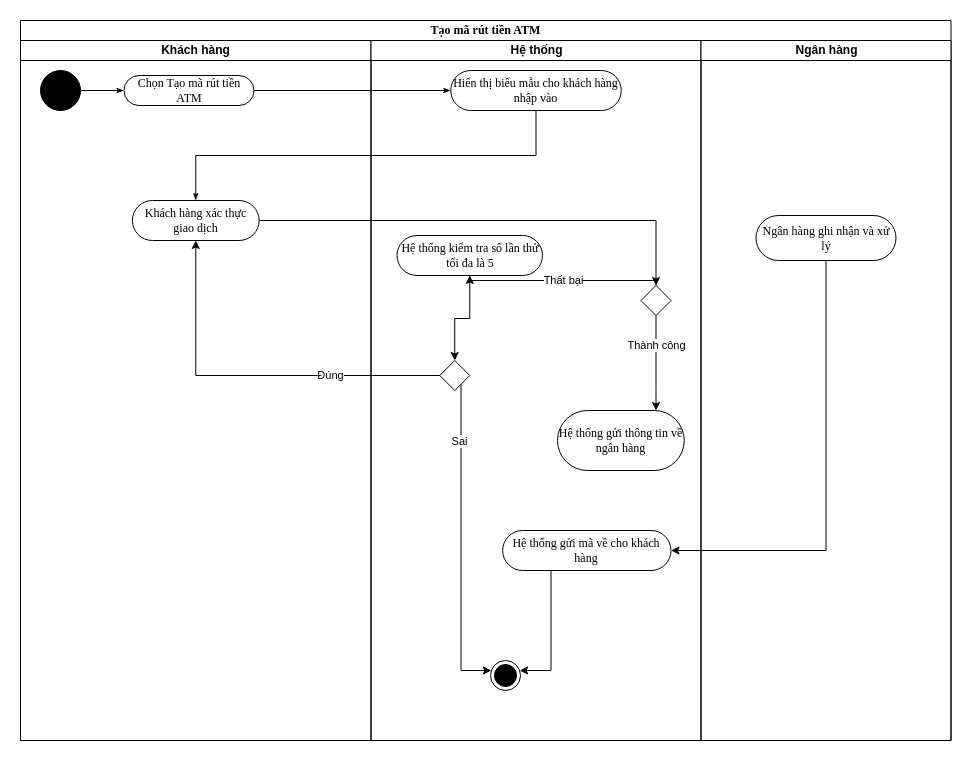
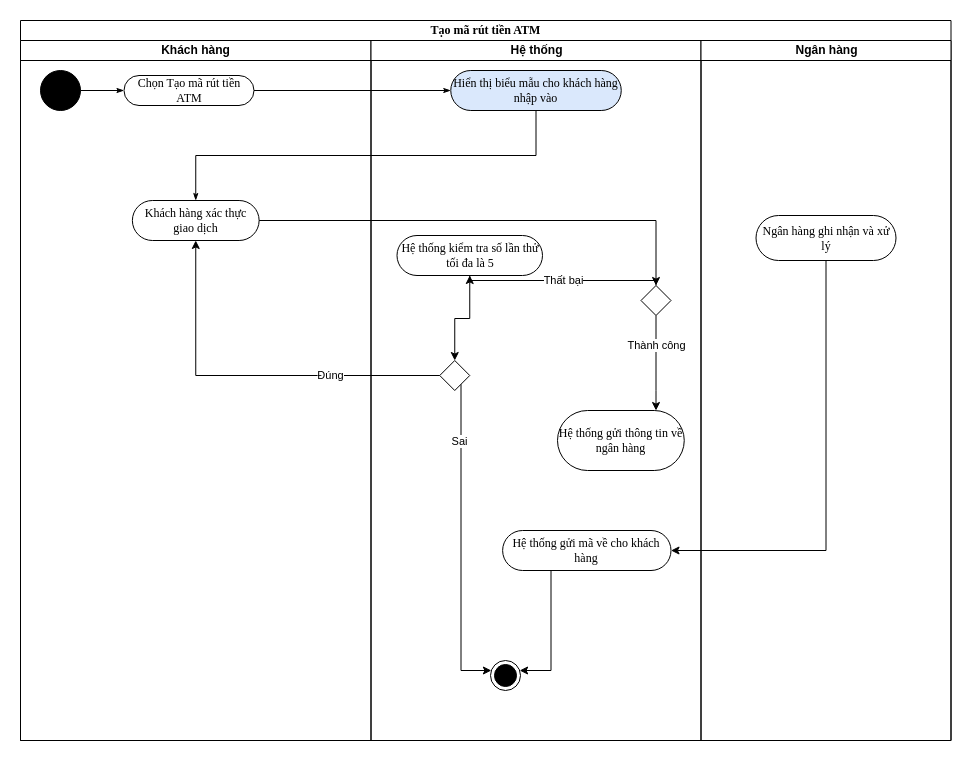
(536, 91) -> (536, 91)
